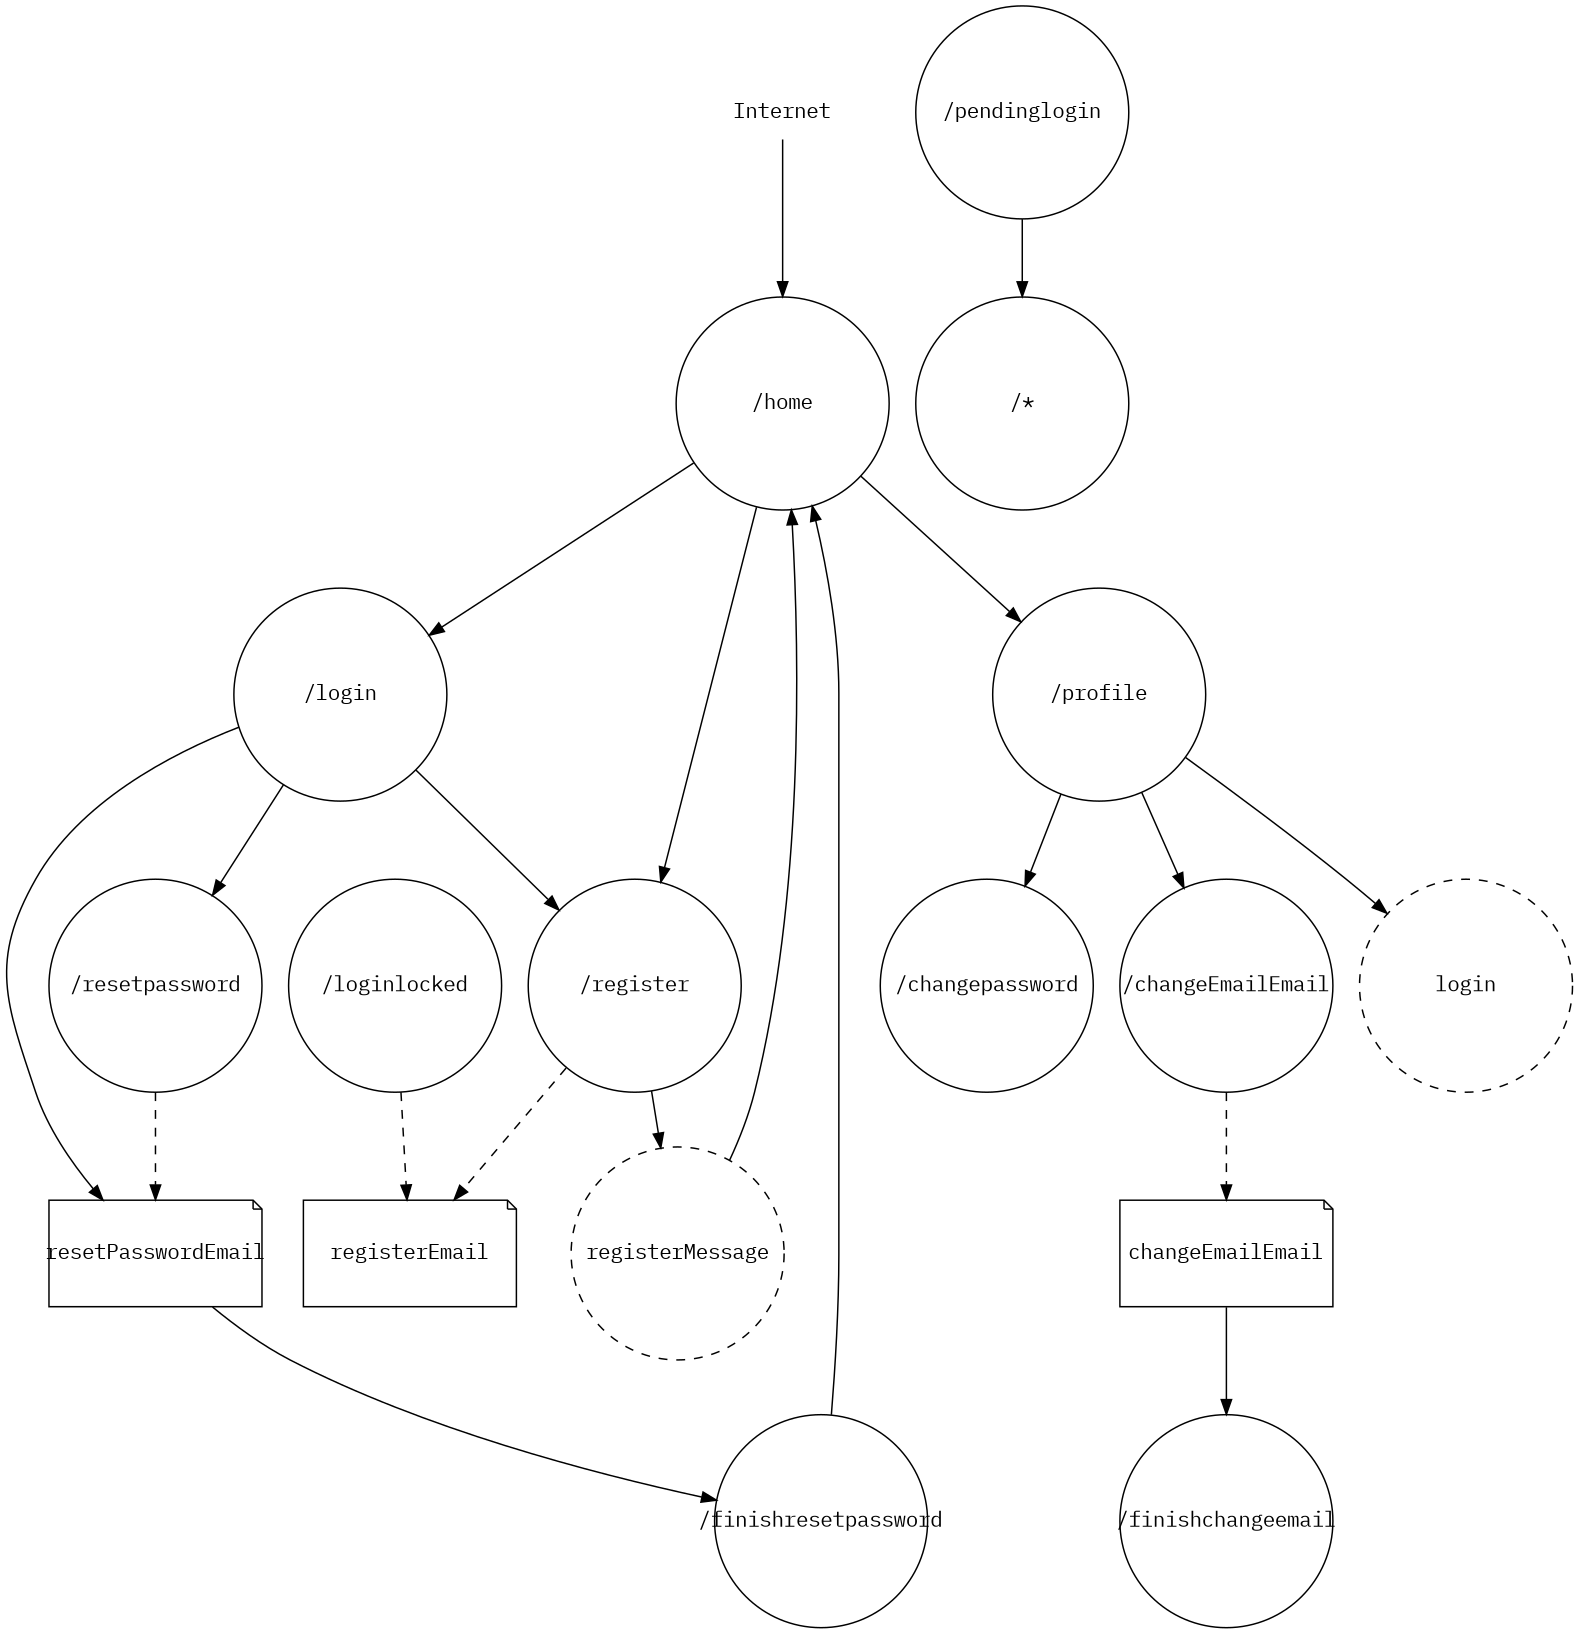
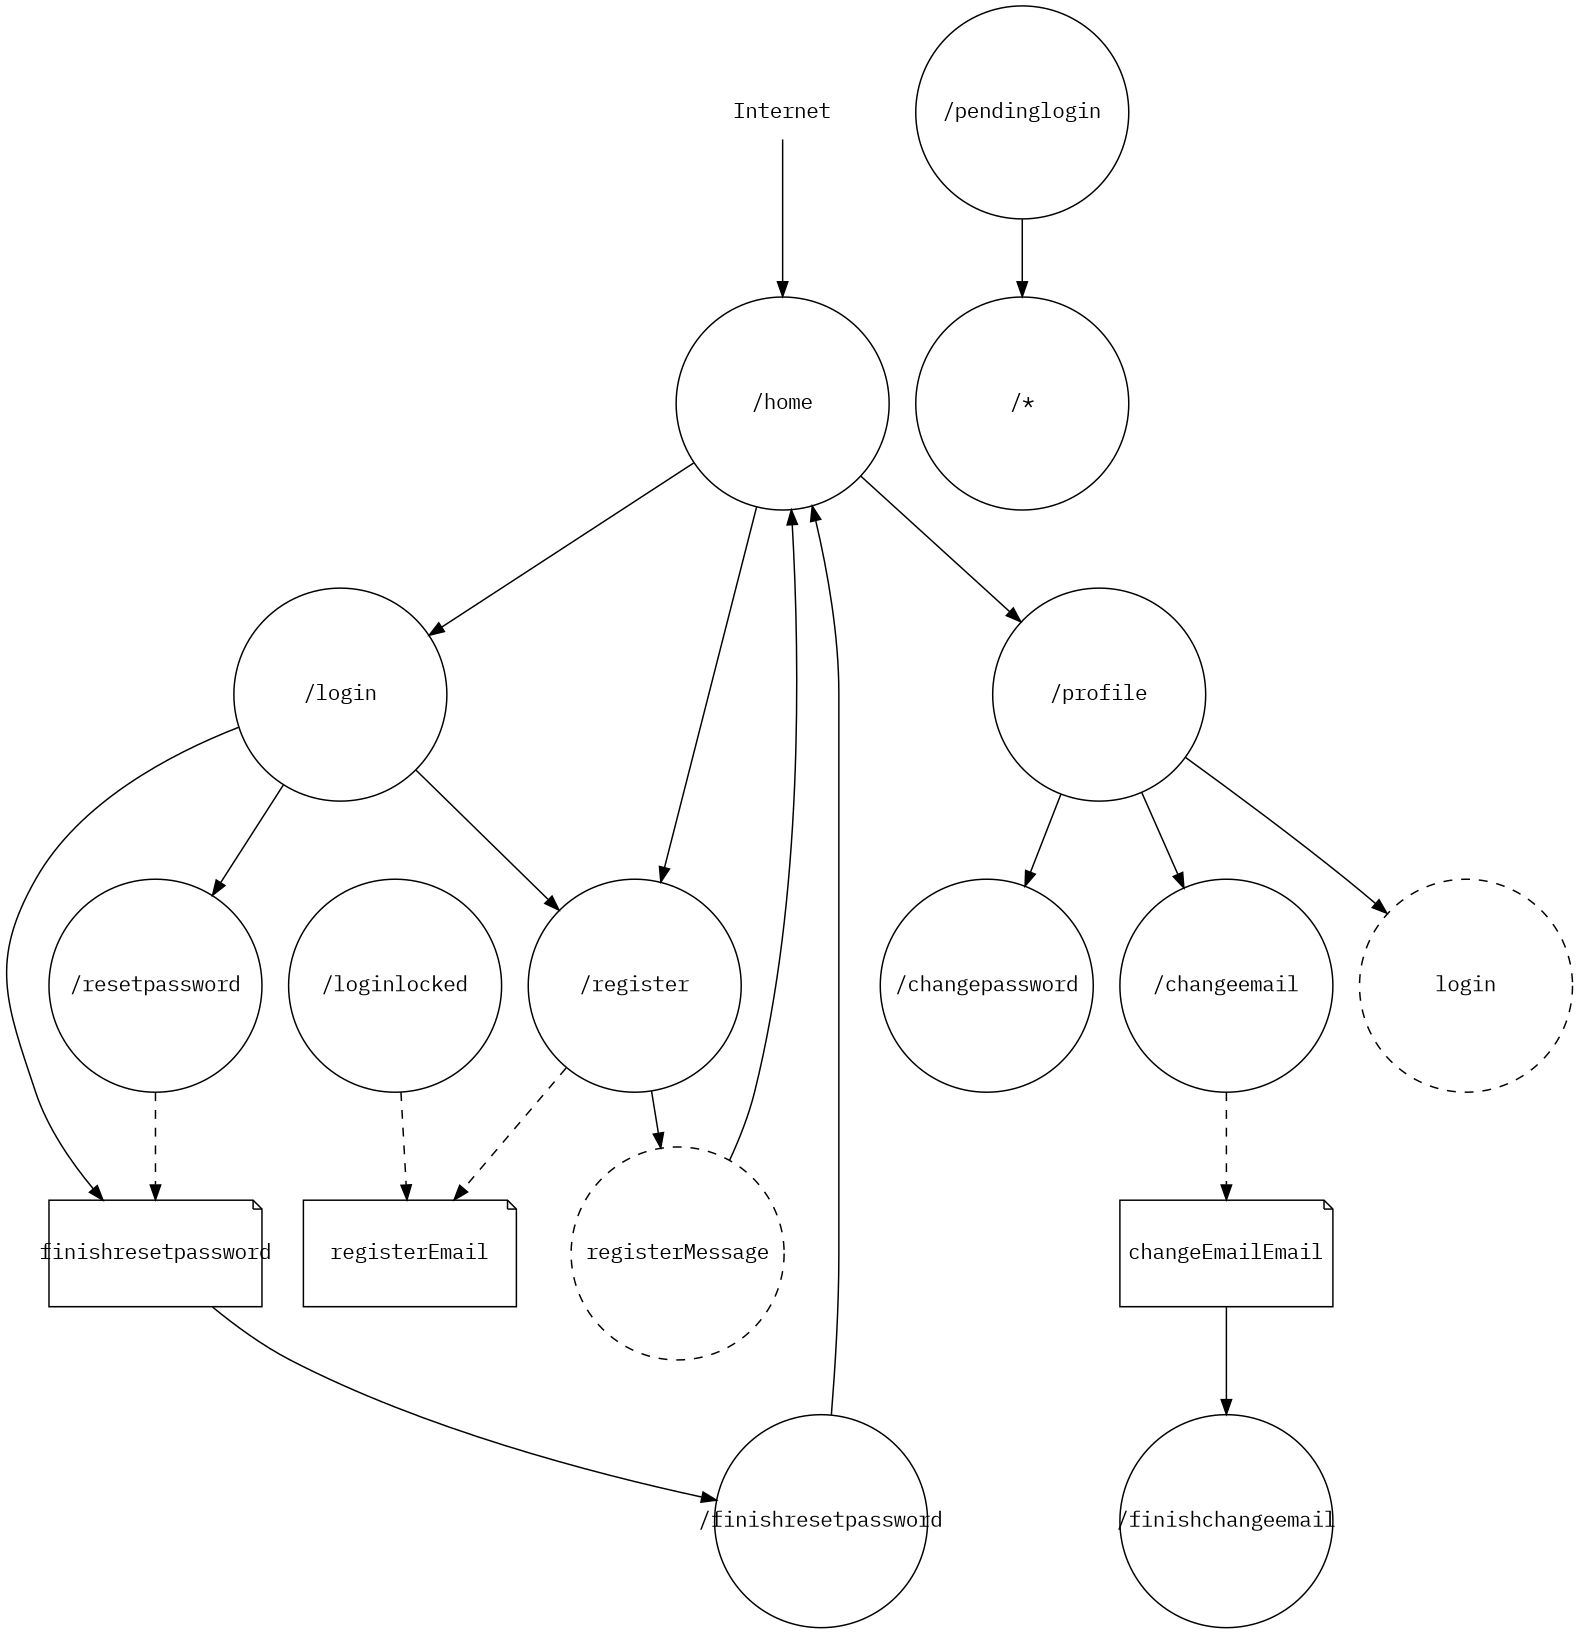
(1226, 986) -> (1226, 986)
(155, 1253) -> (155, 1253)
